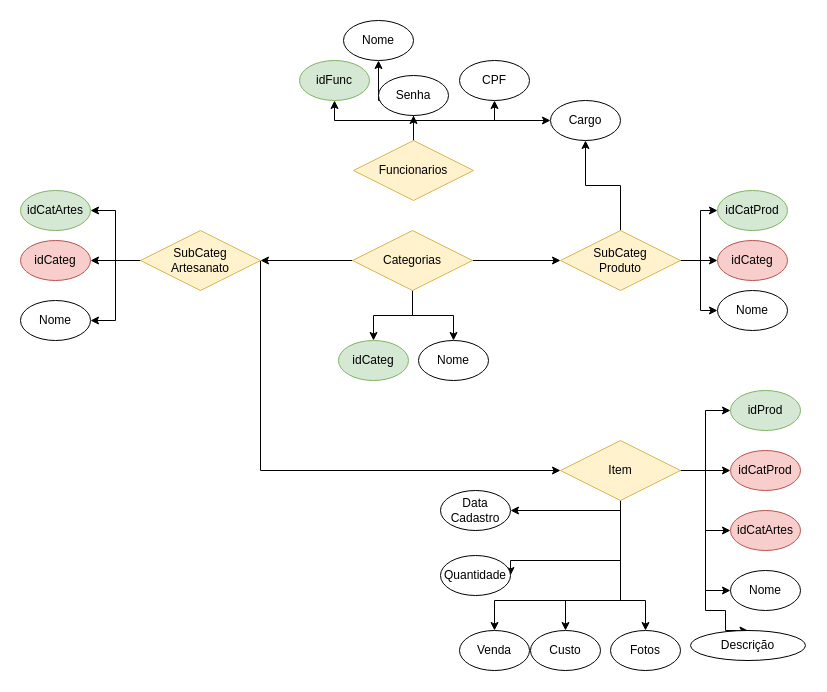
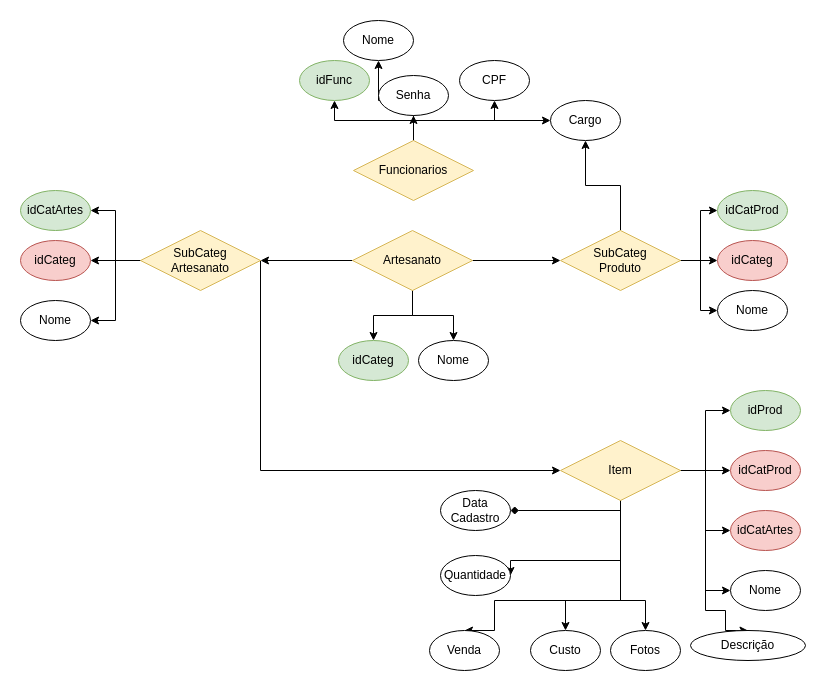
(413, 261) -> (413, 261)
(518, 511) -> (519, 511)
(495, 651) -> (465, 651)
